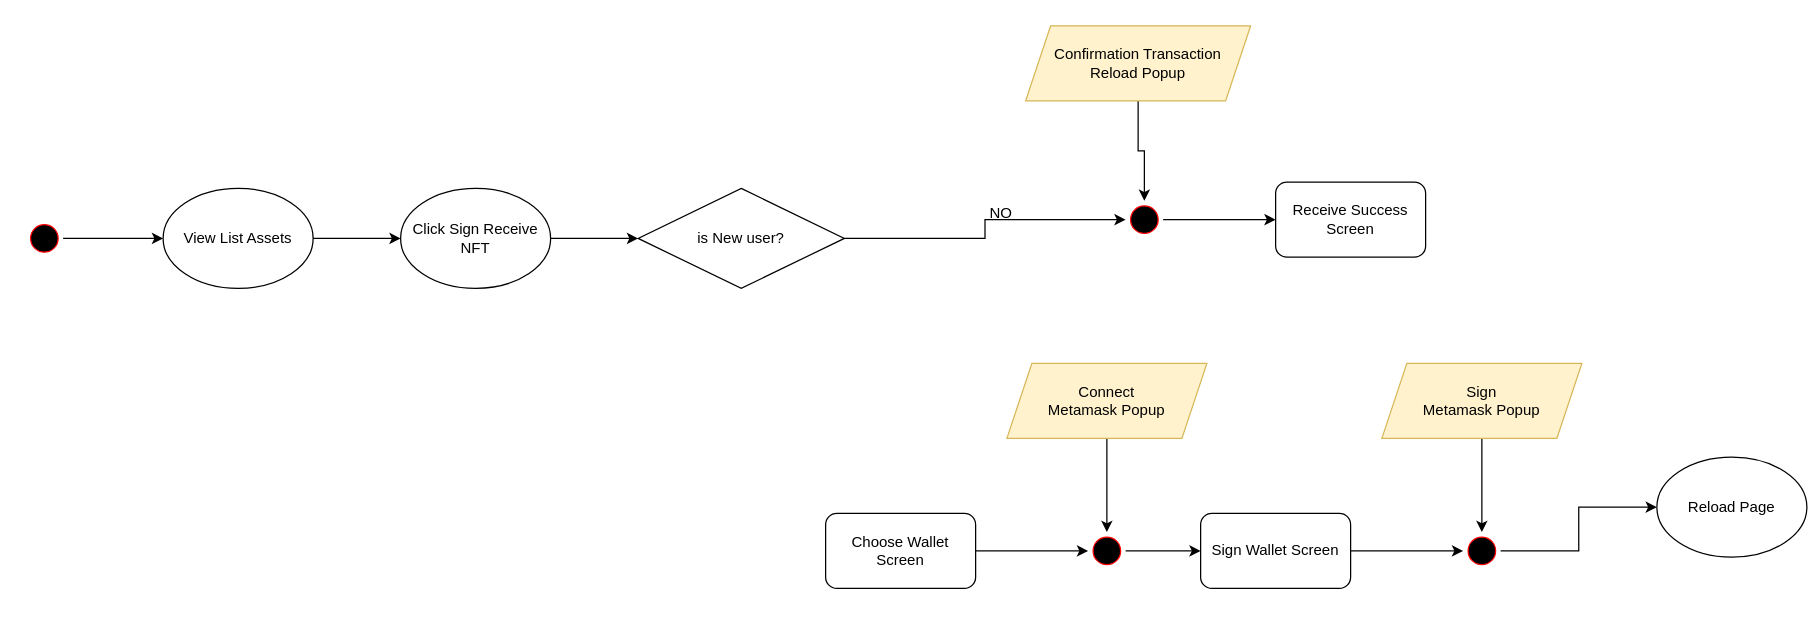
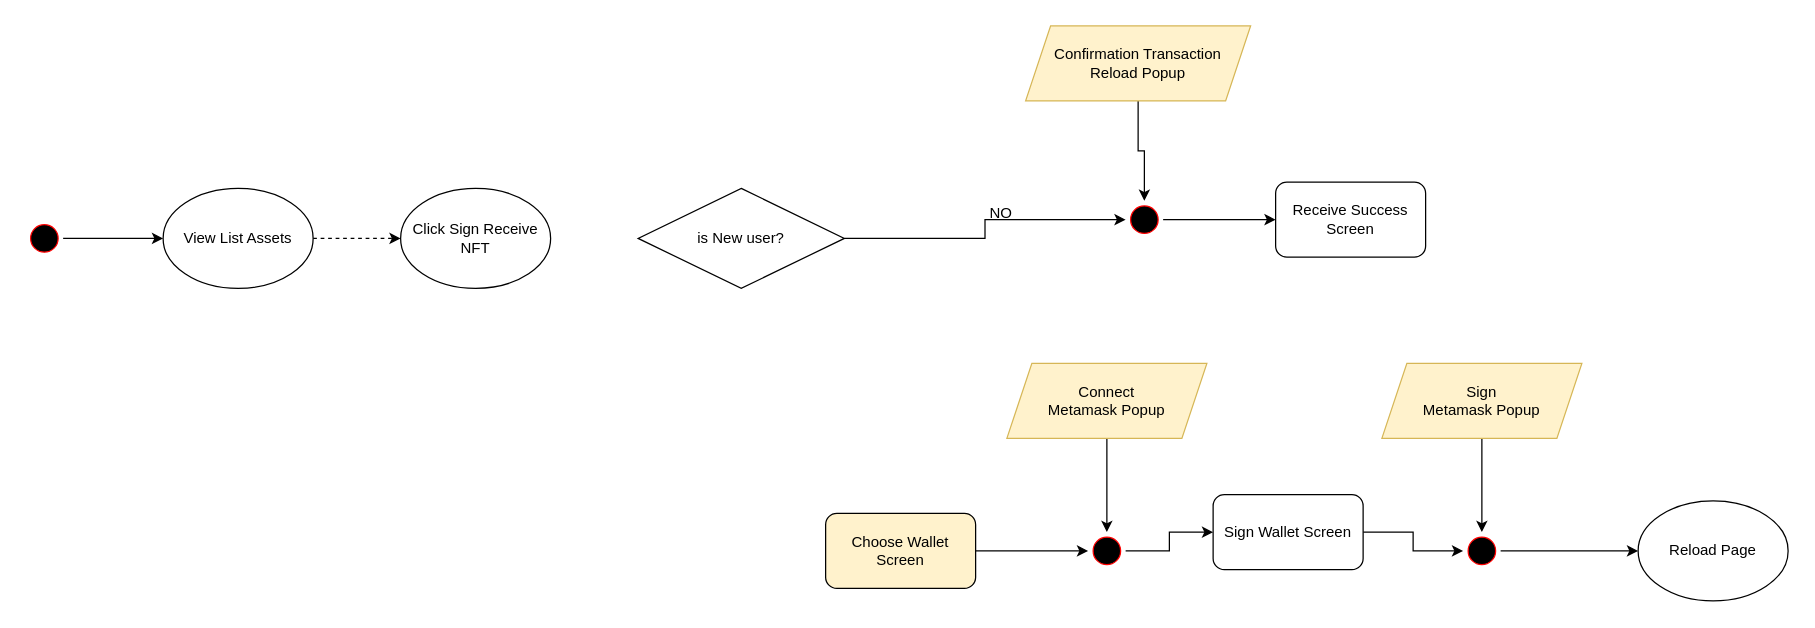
(351, 238) -> (351, 238)
(590, 238) -> none
(1732, 507) -> (1713, 551)
(901, 551) -> (901, 551)
(1276, 551) -> (1288, 532)
